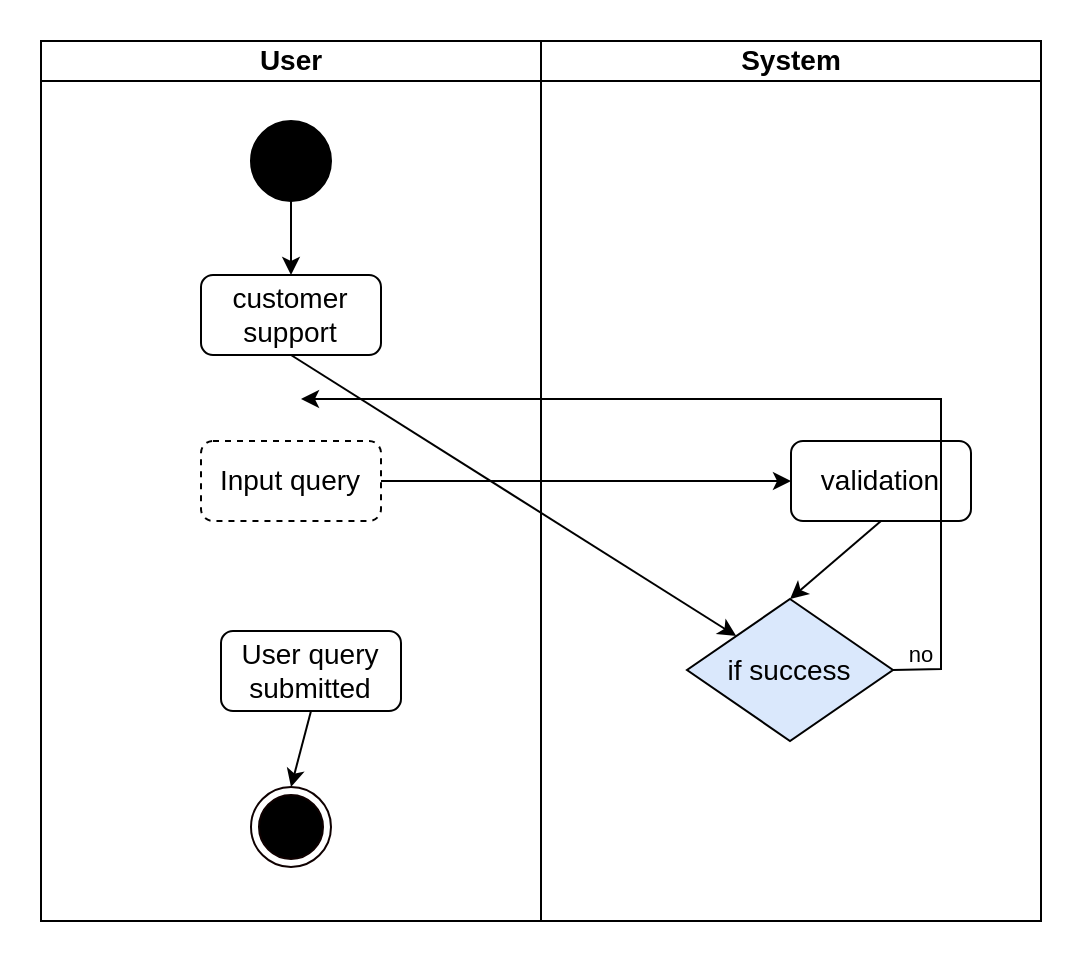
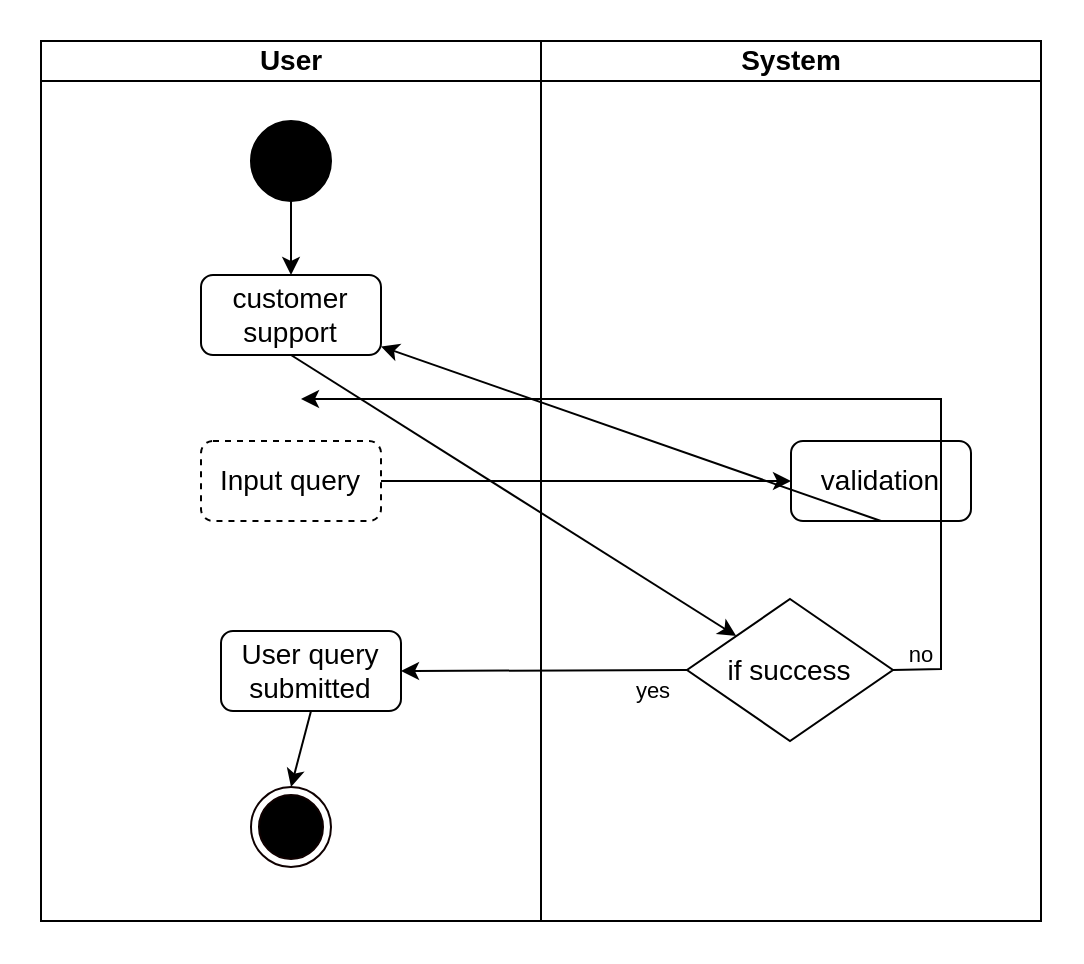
(841, 556) -> (652, 441)
none -> (616, 670)
(790, 670) -> (790, 670)
